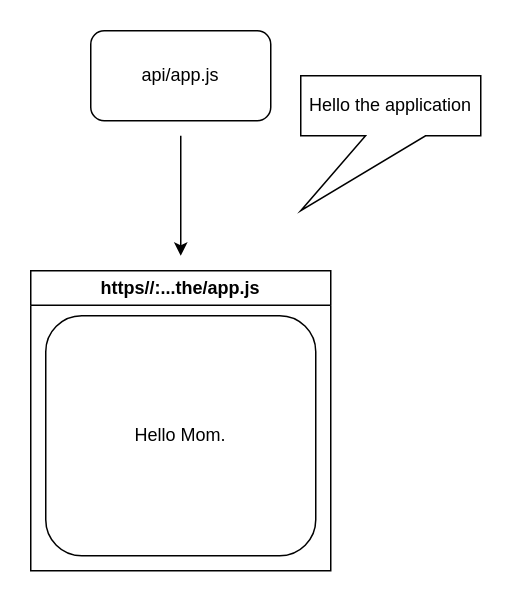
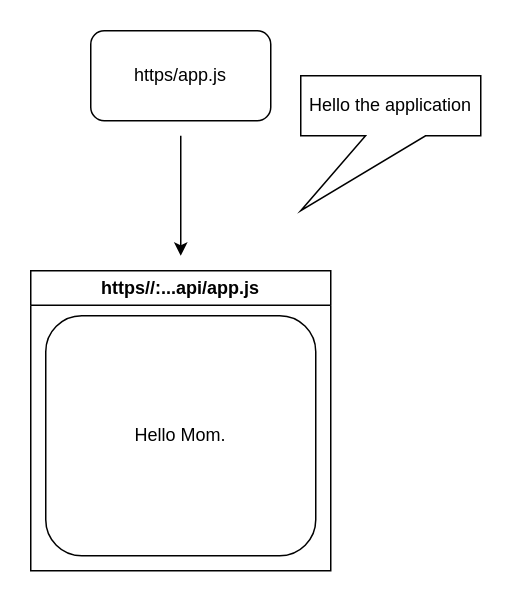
(181, 76) -> (181, 76)
(181, 289) -> (181, 289)
